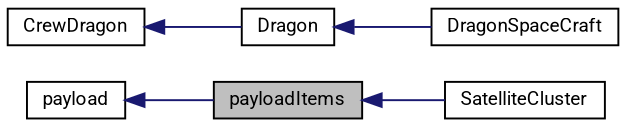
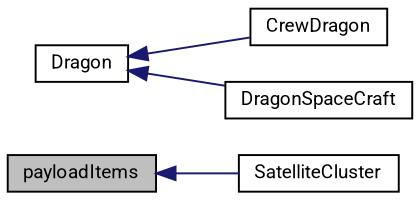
(203, 27) -> (199, 46)
(76, 100) -> none
